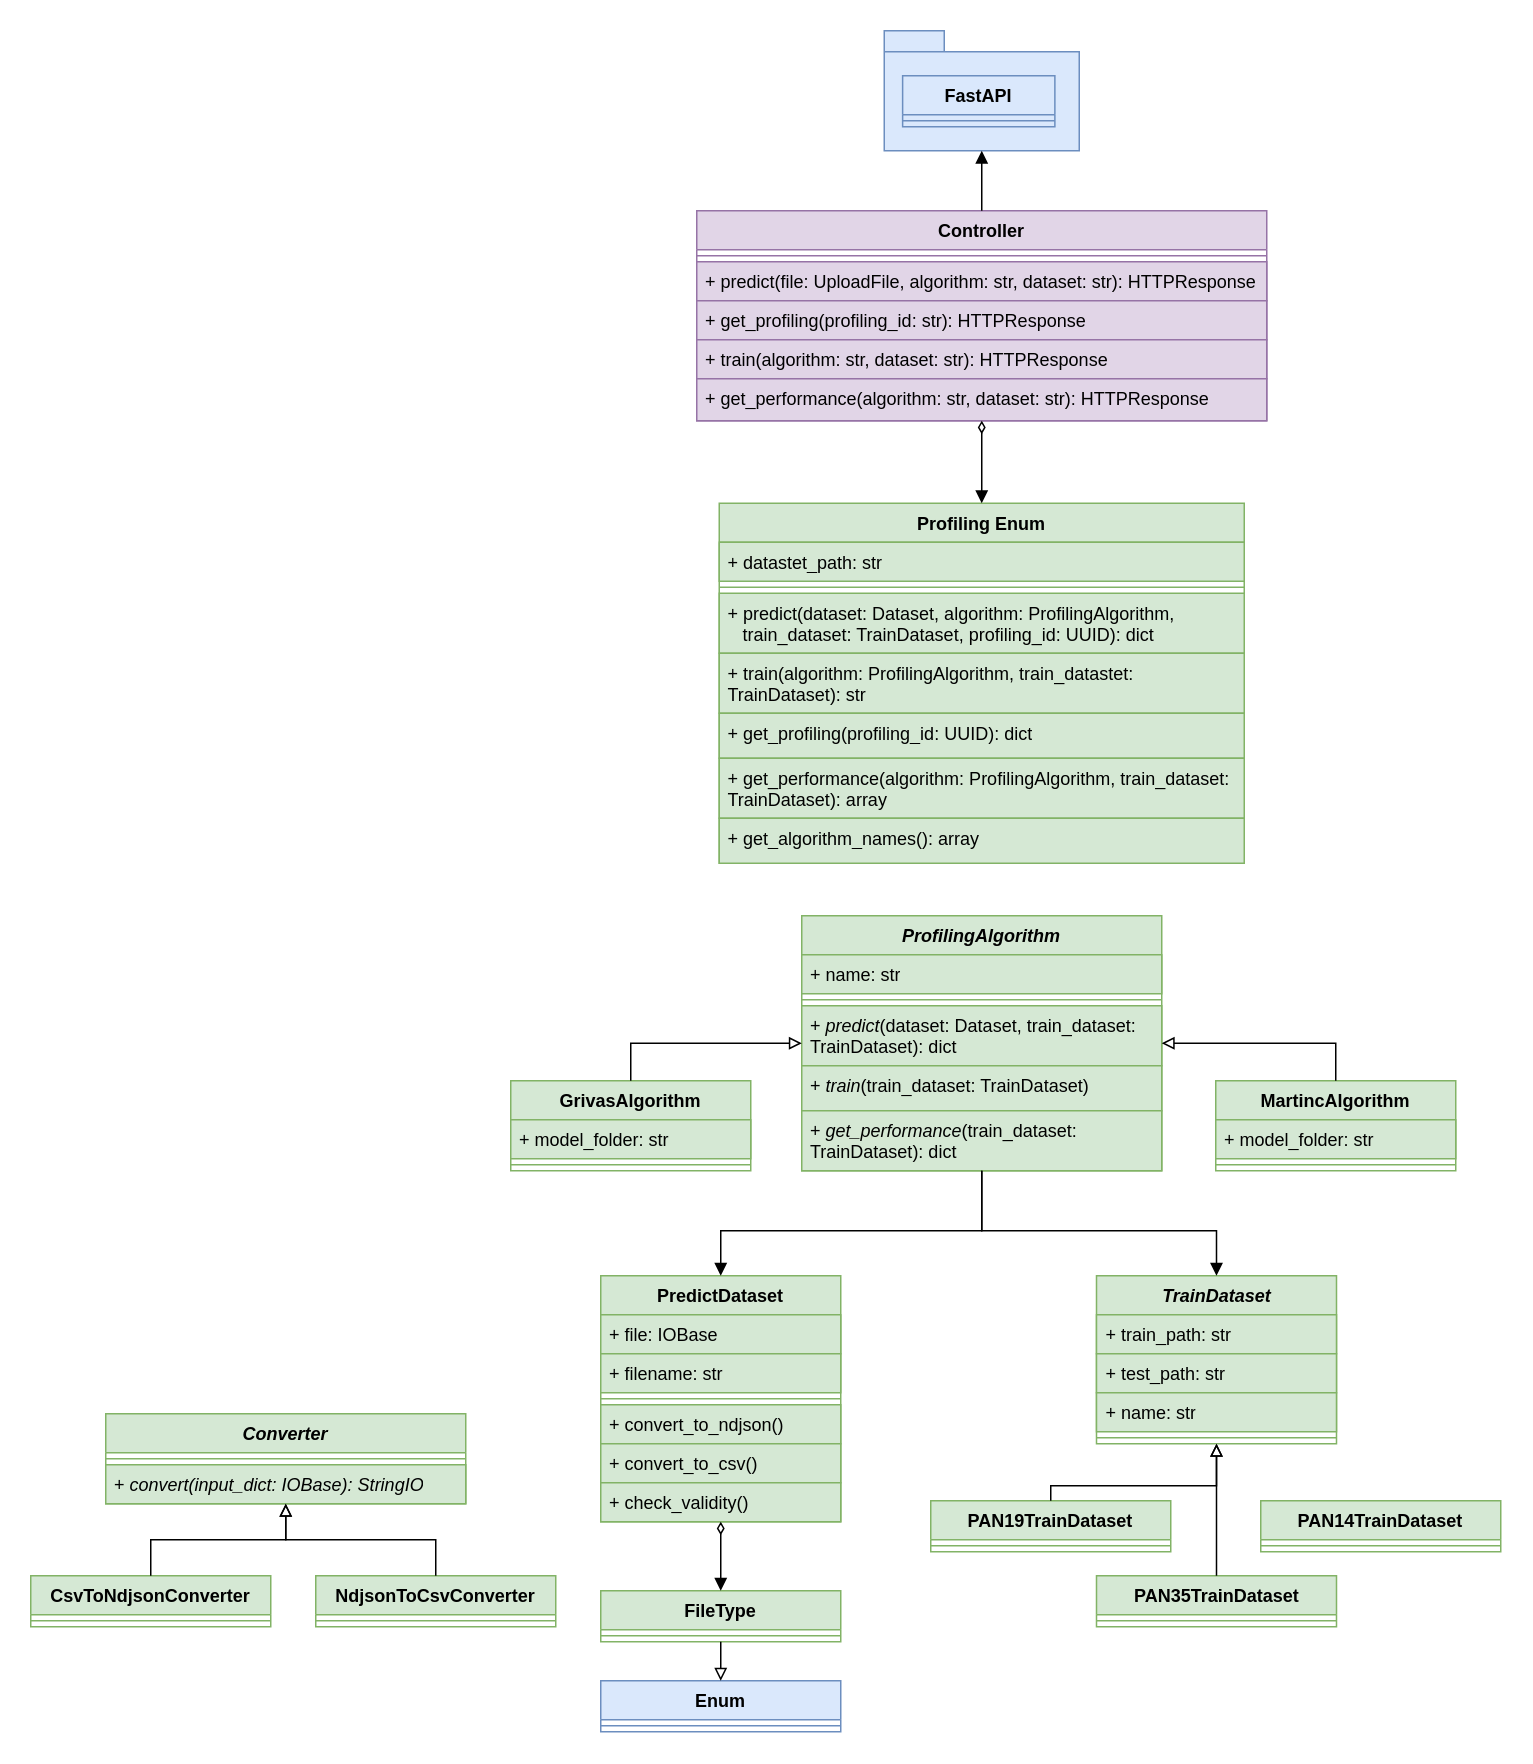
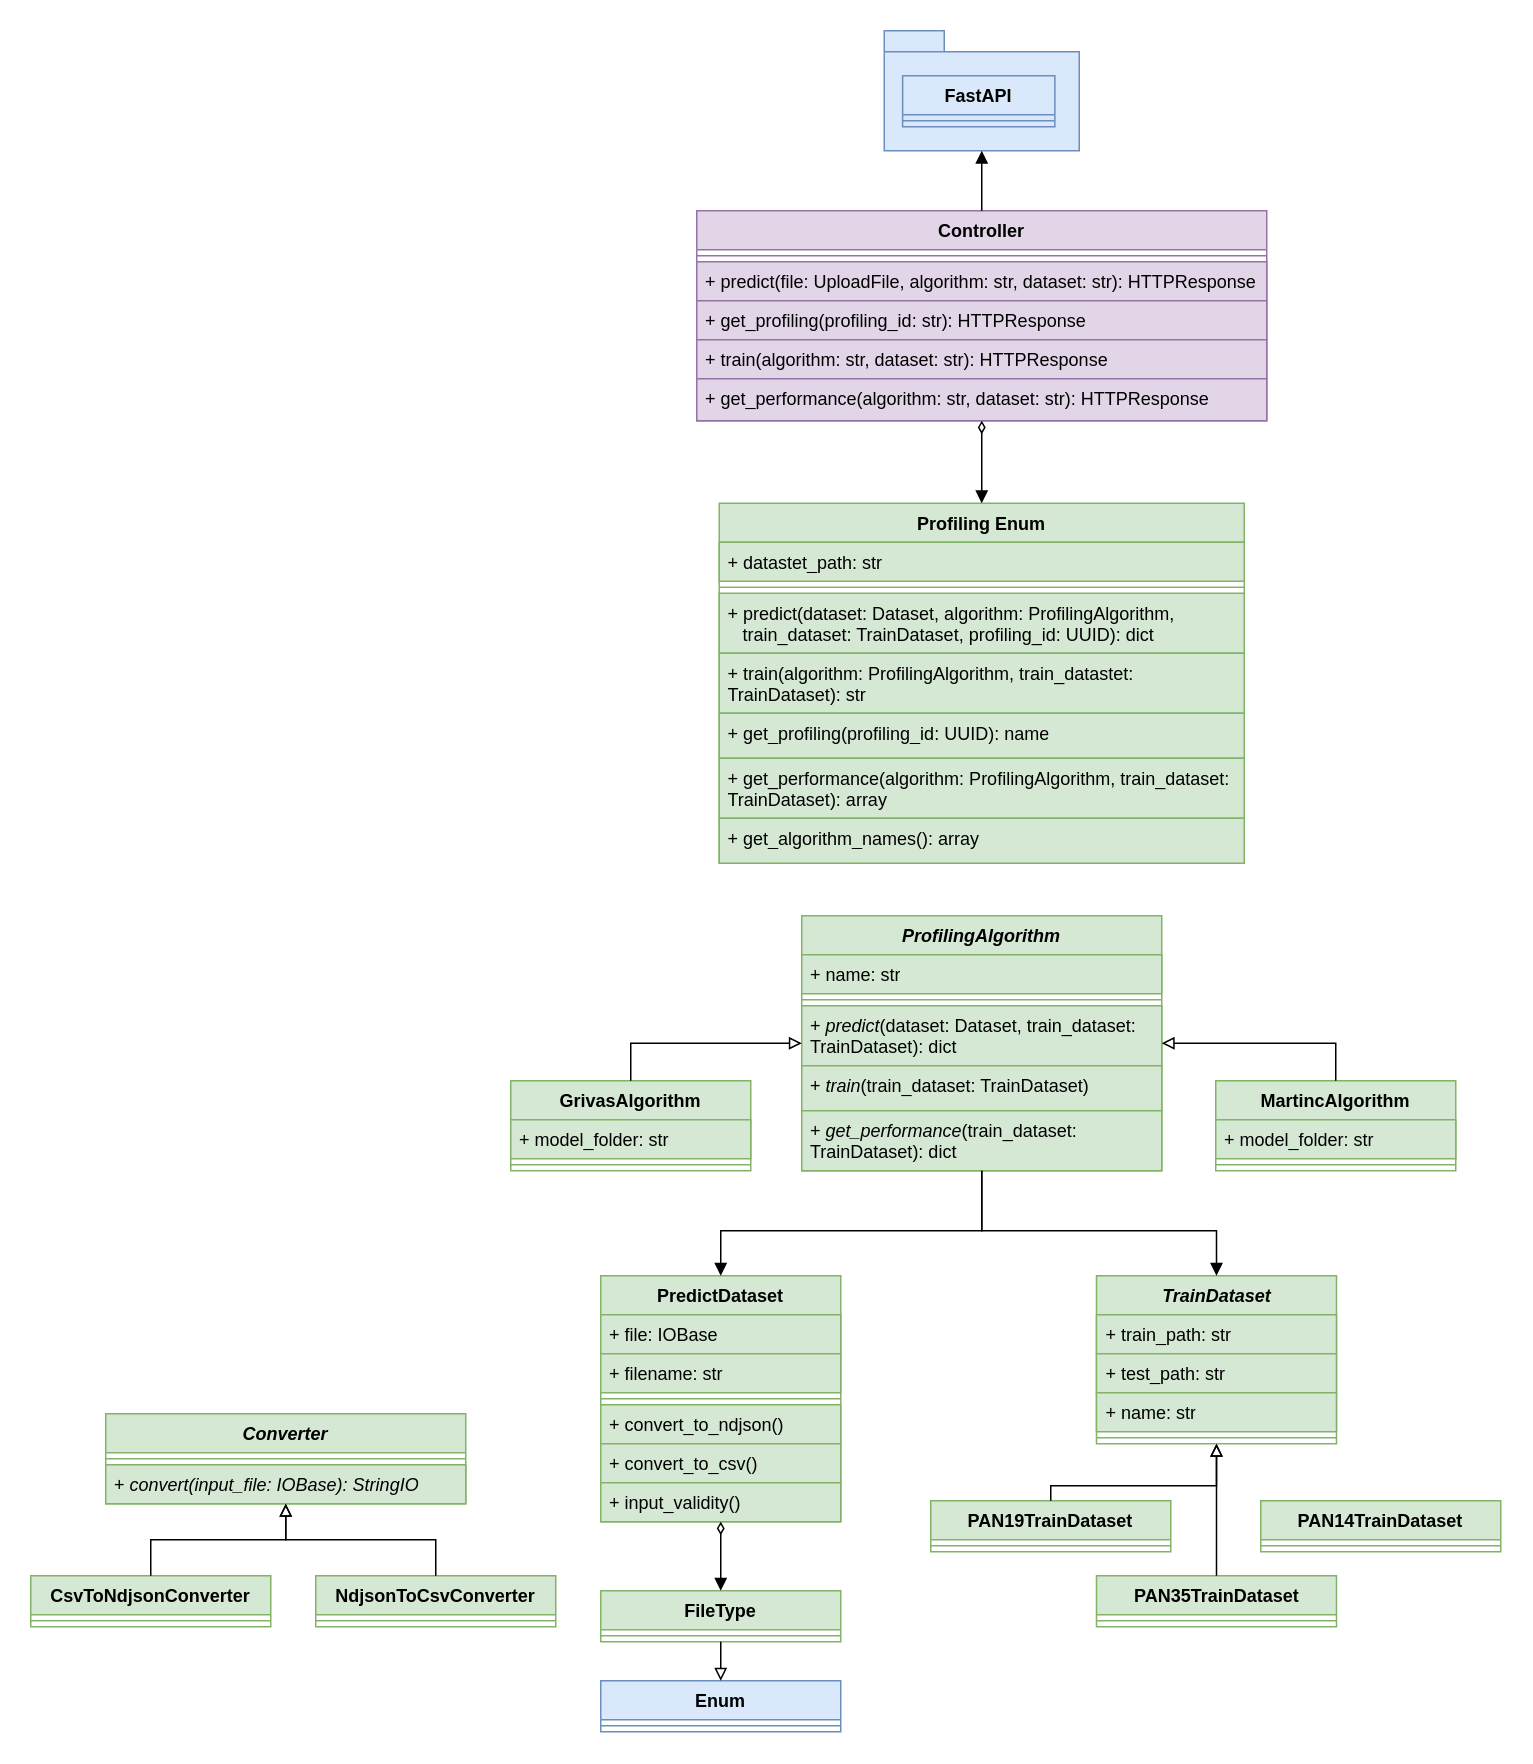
(904, 735) -> (907, 735)
(287, 1497) -> (287, 1497)
(691, 1504) -> (689, 1504)
